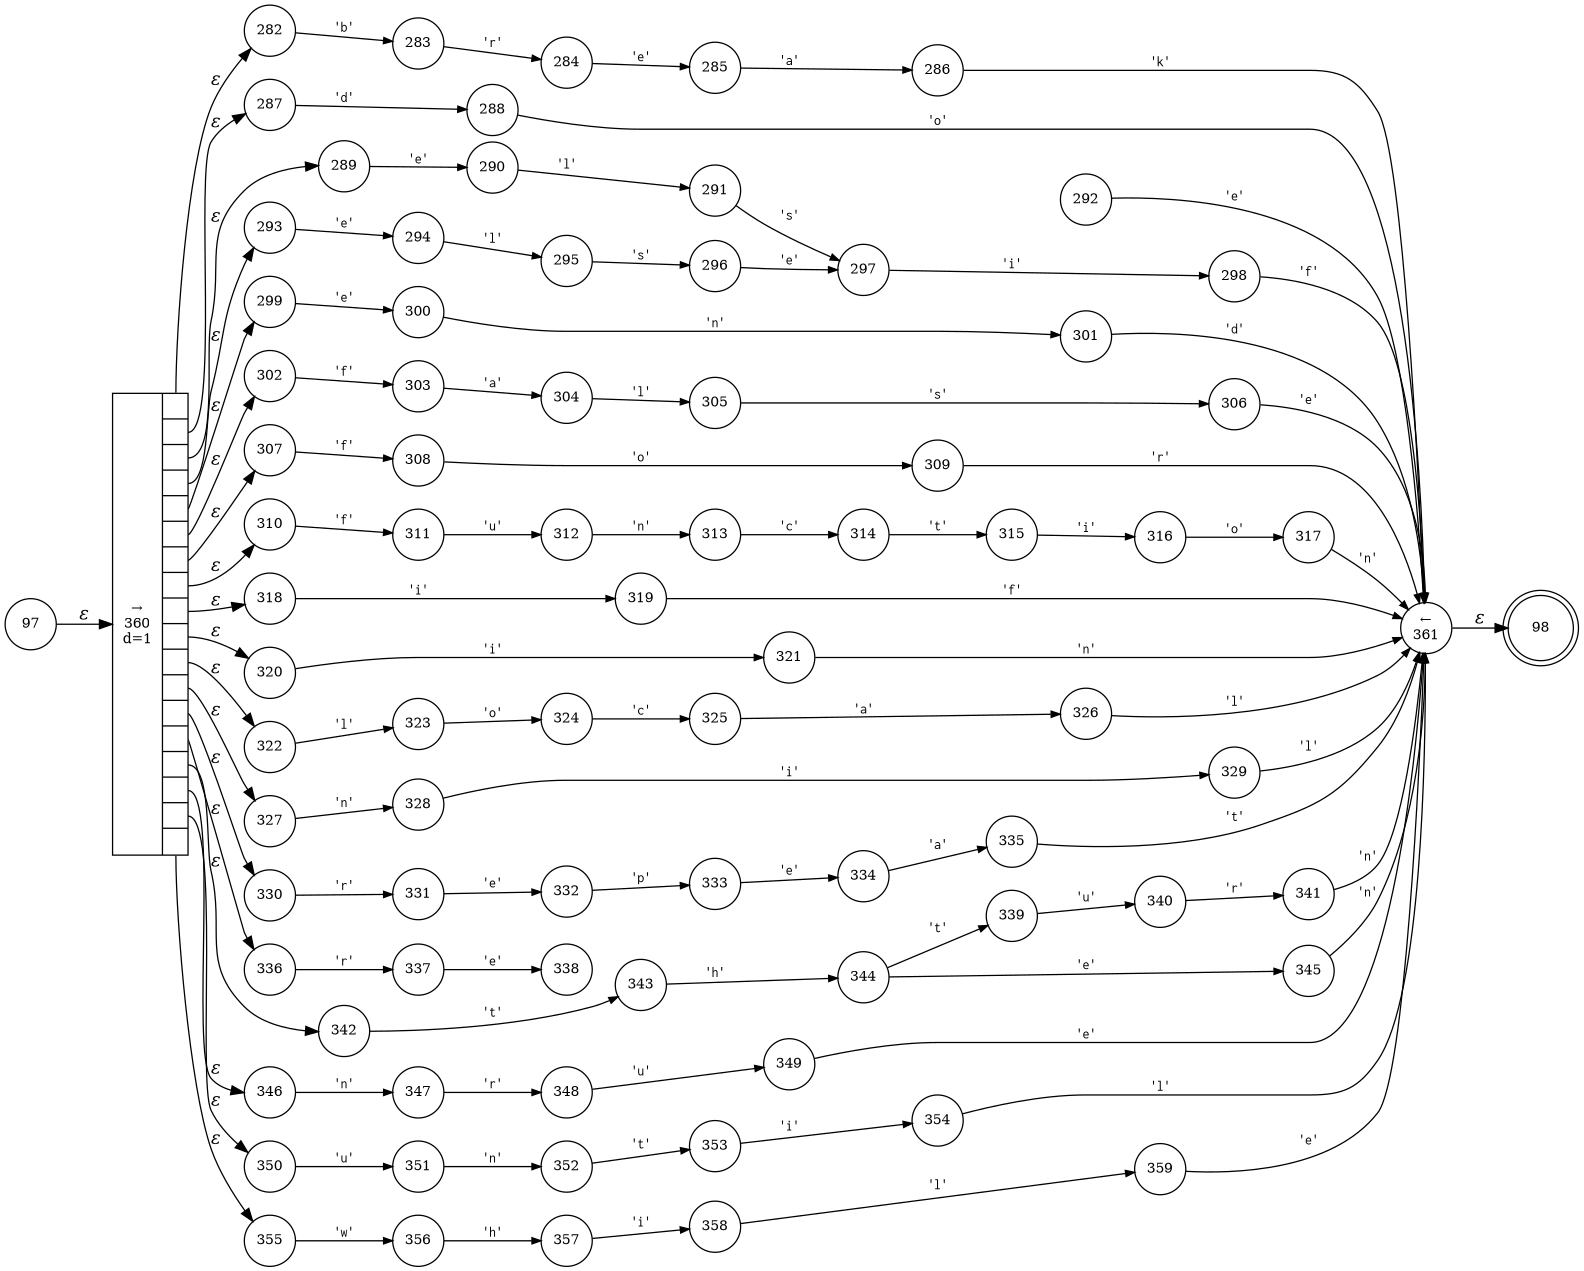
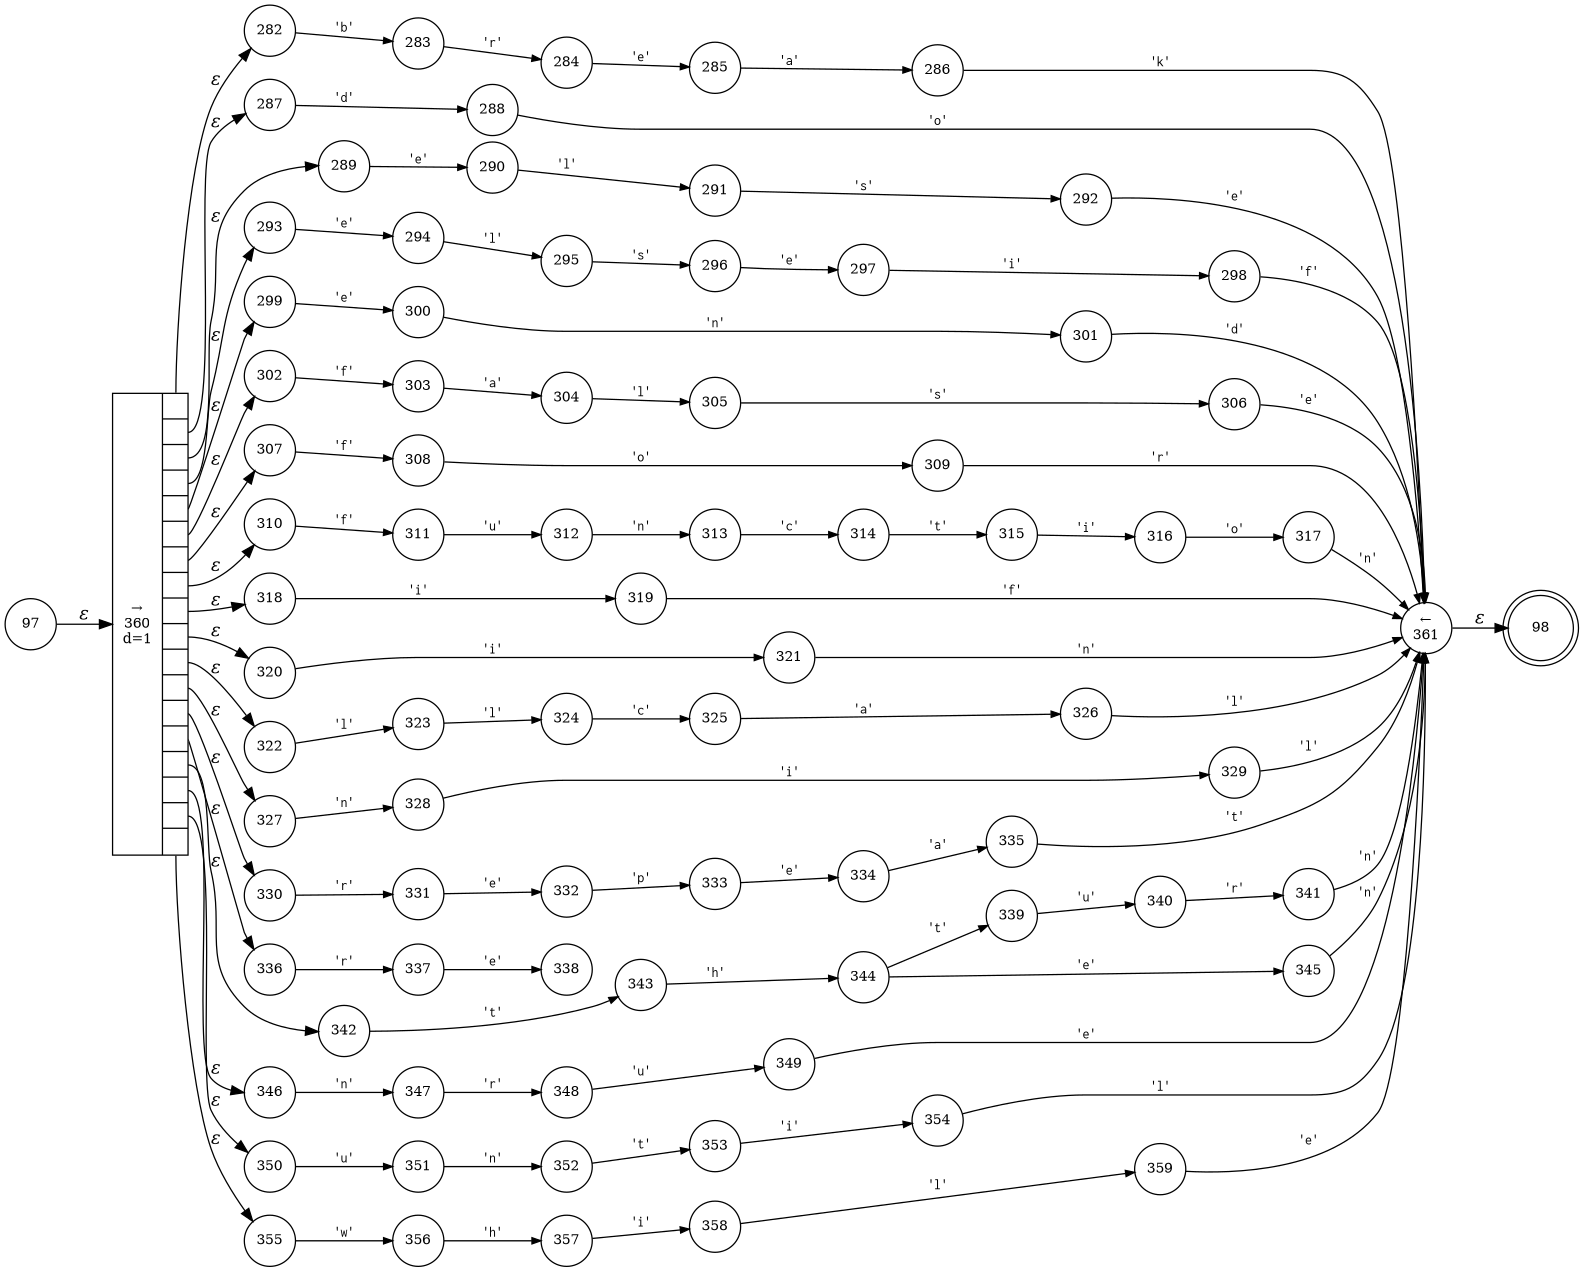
(782, 234) -> (896, 195)
(492, 714) -> (492, 714)
